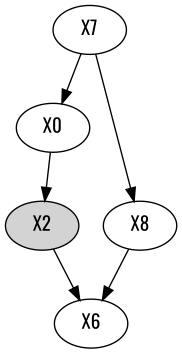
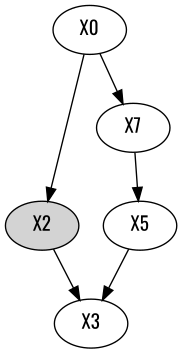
(74, 72) -> (109, 73)
(140, 226) -> (140, 226)
(91, 324) -> (91, 324)
